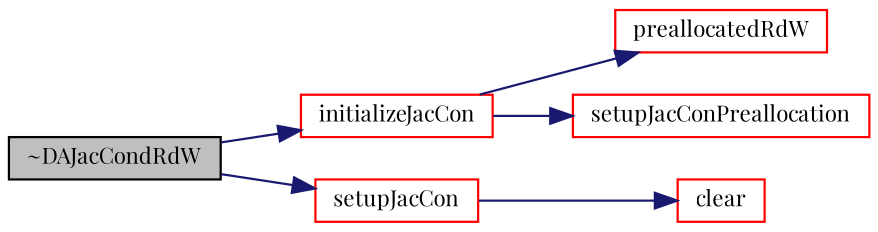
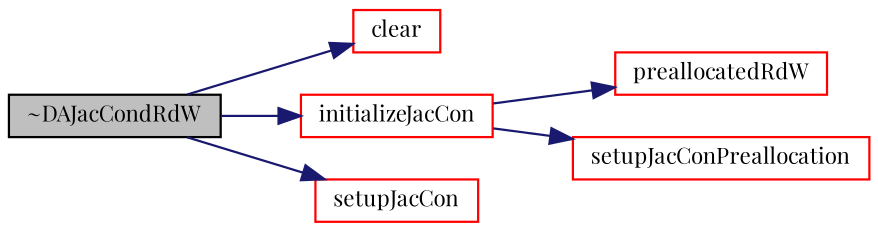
(567, 201) -> (259, 73)
